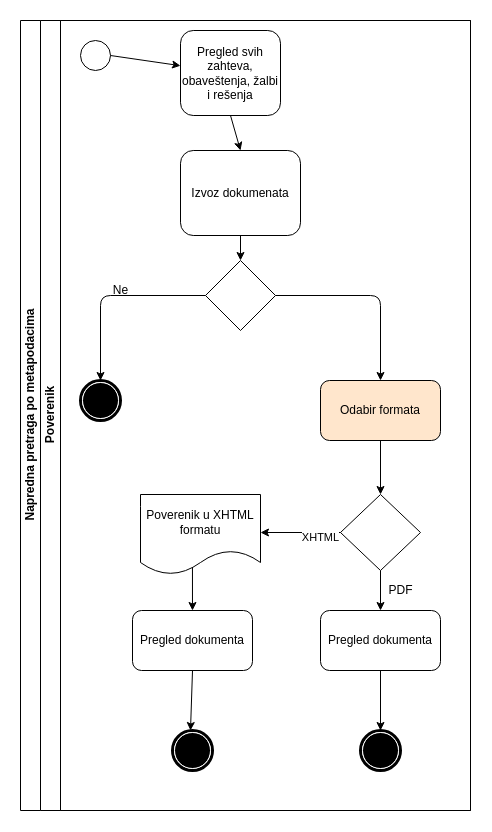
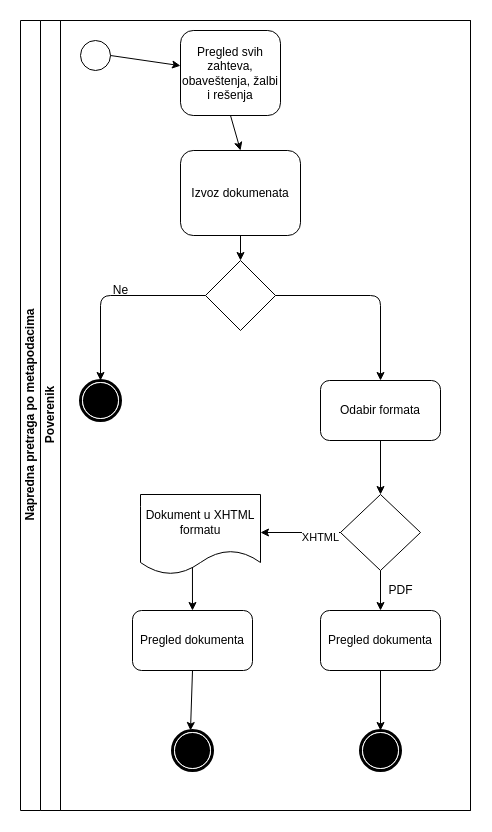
(381, 411) -> (381, 411)
(201, 523) -> (201, 523)
